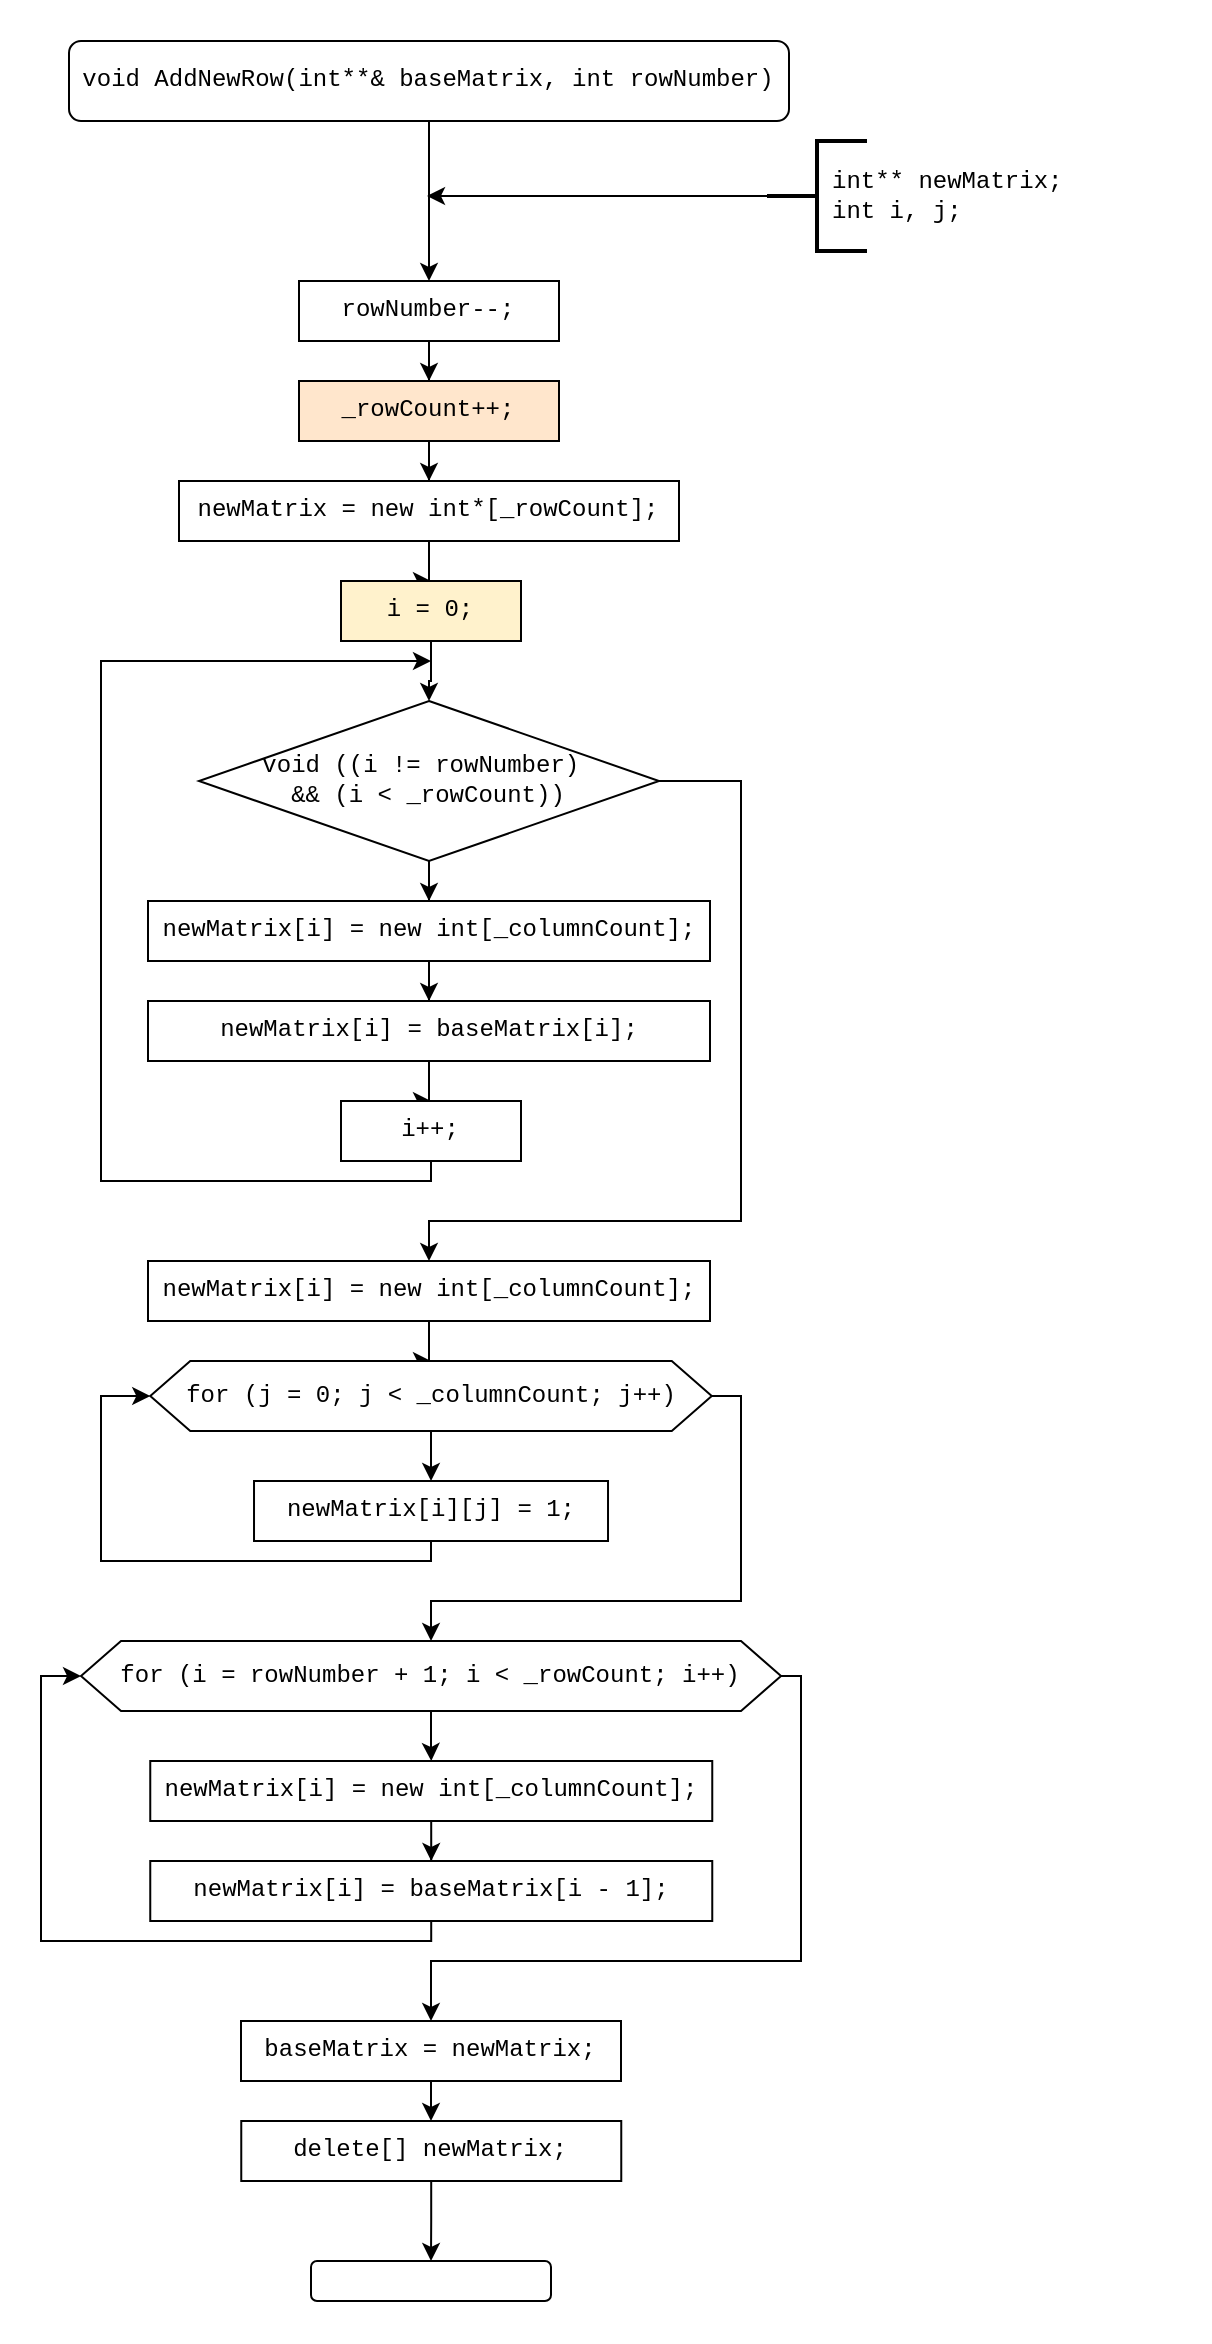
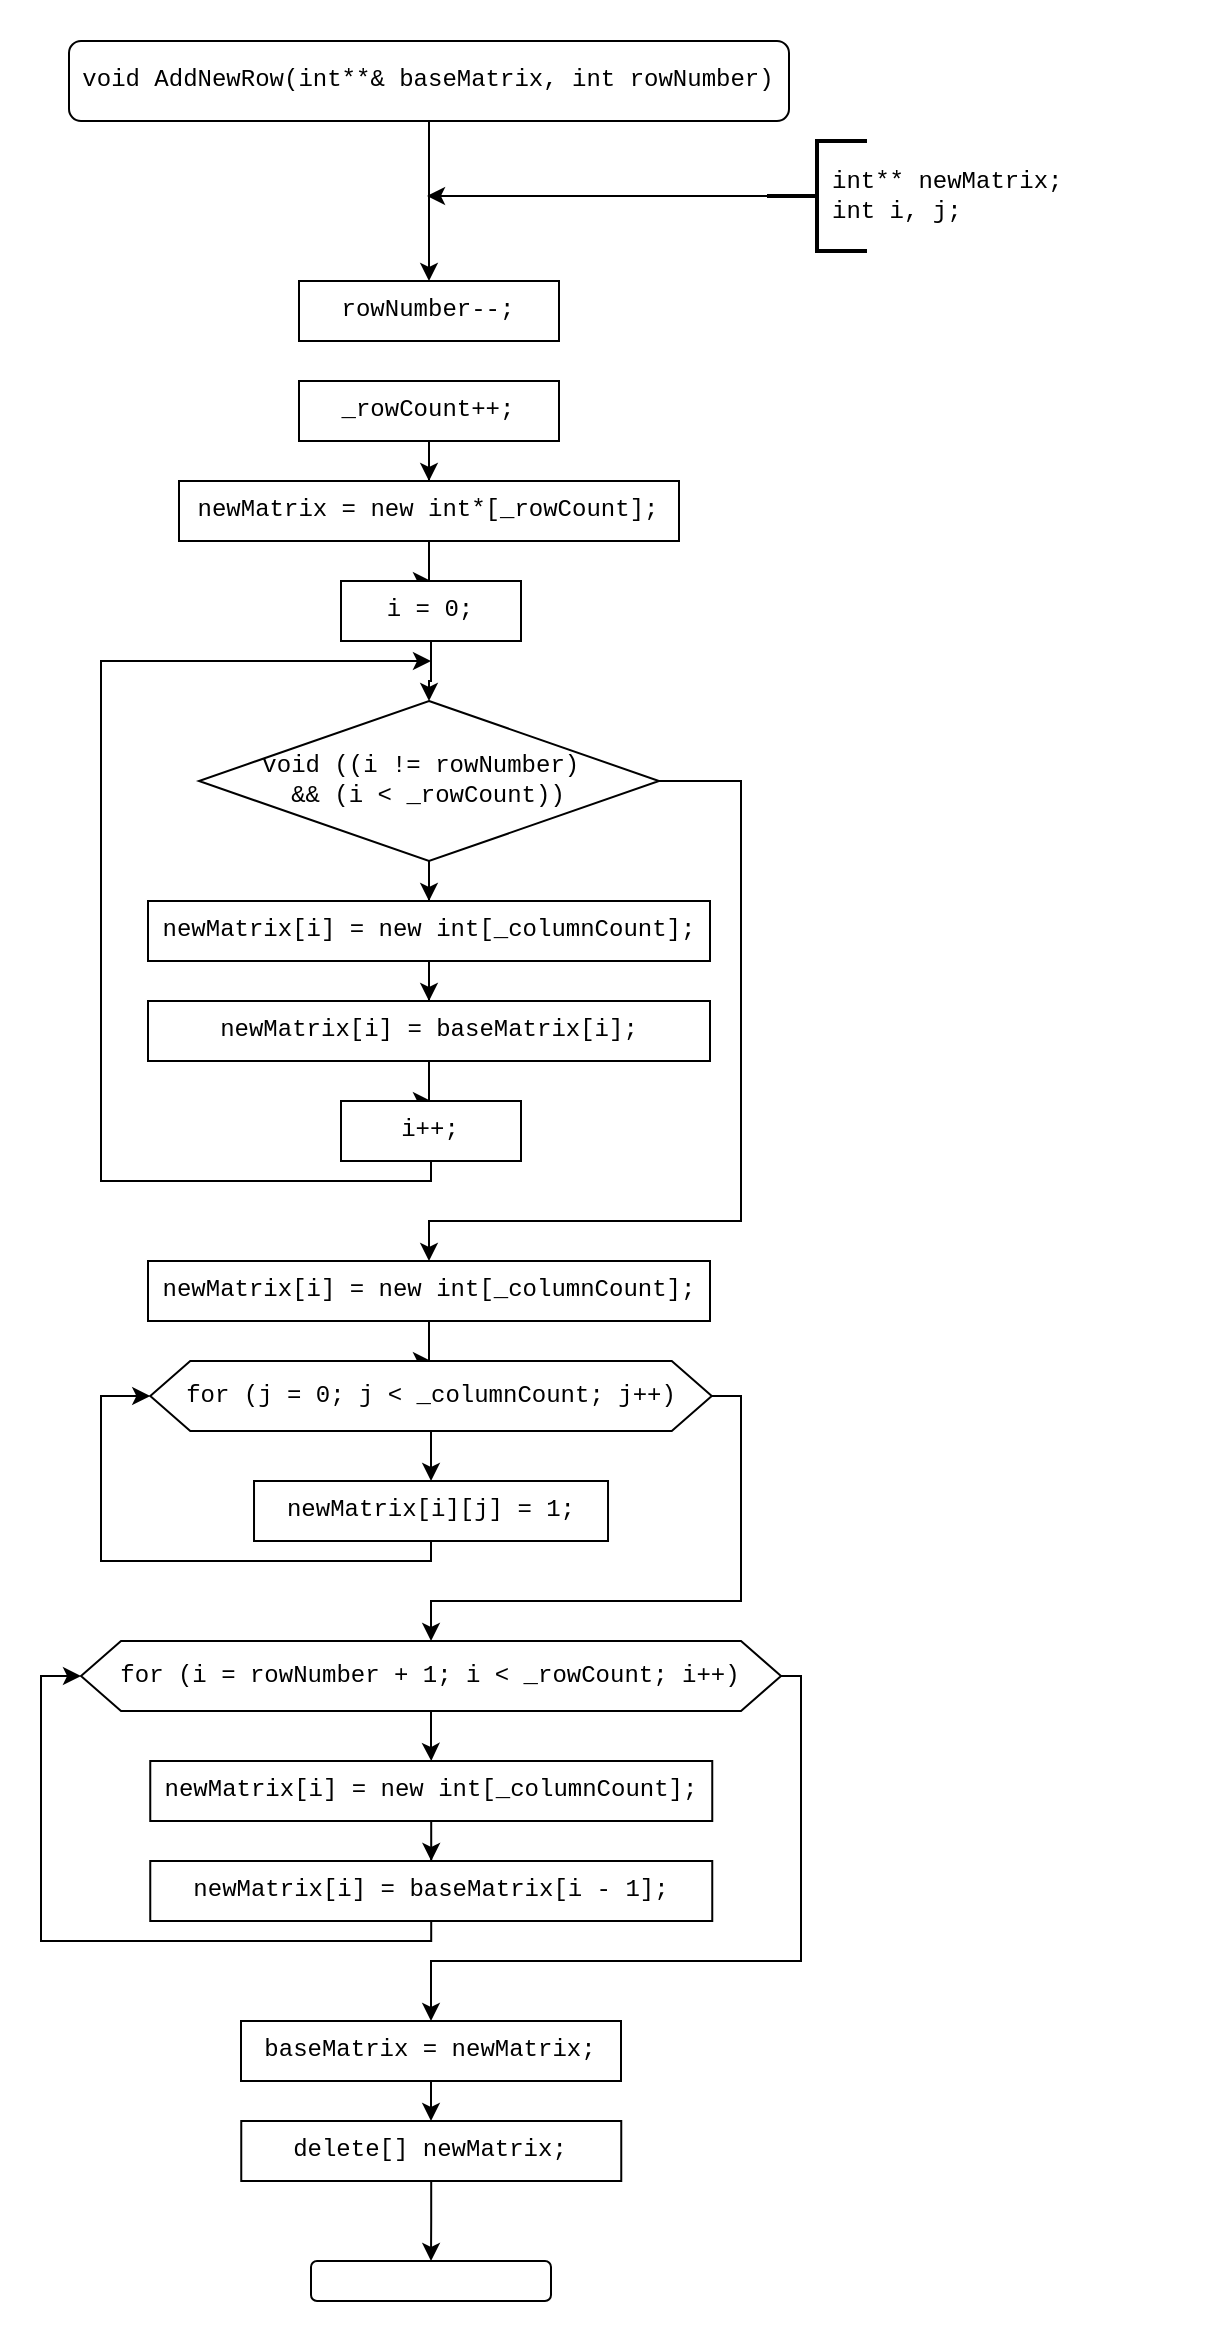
(429, 368) -> none
(429, 411) -> (429, 411)
(431, 611) -> (431, 611)
